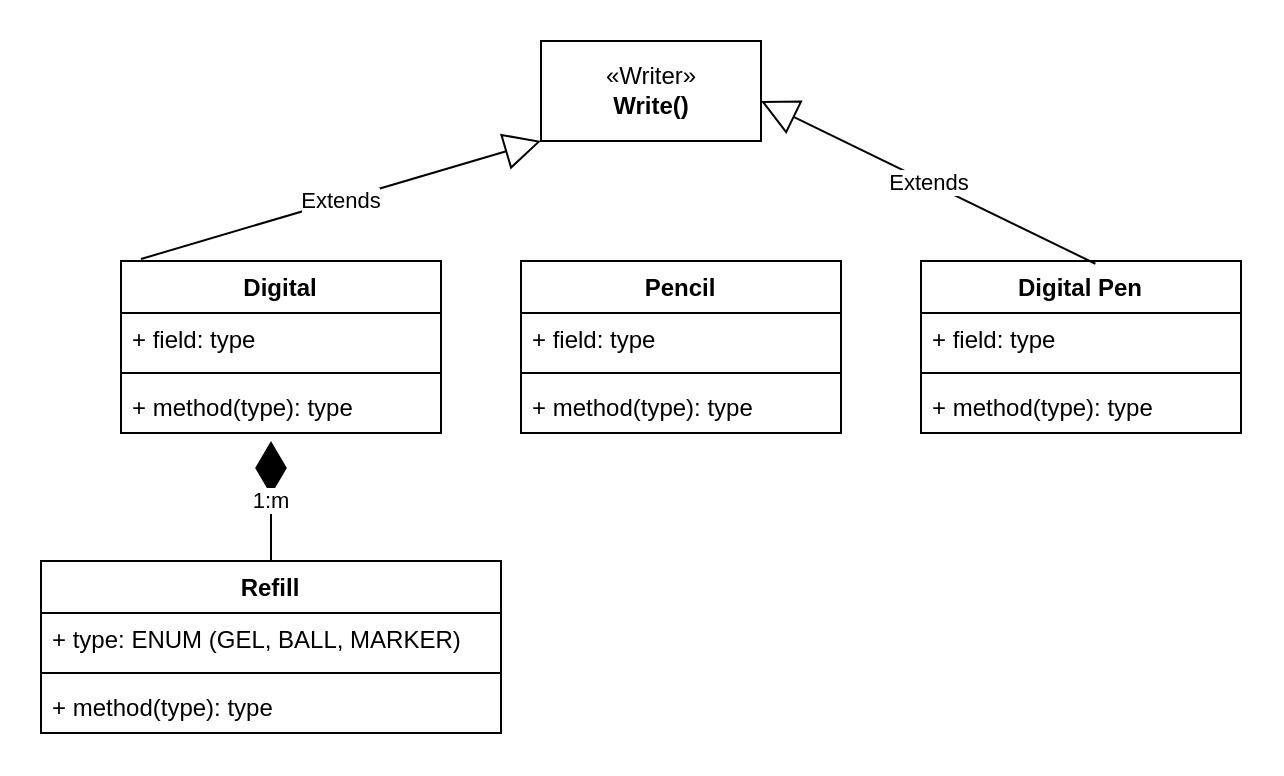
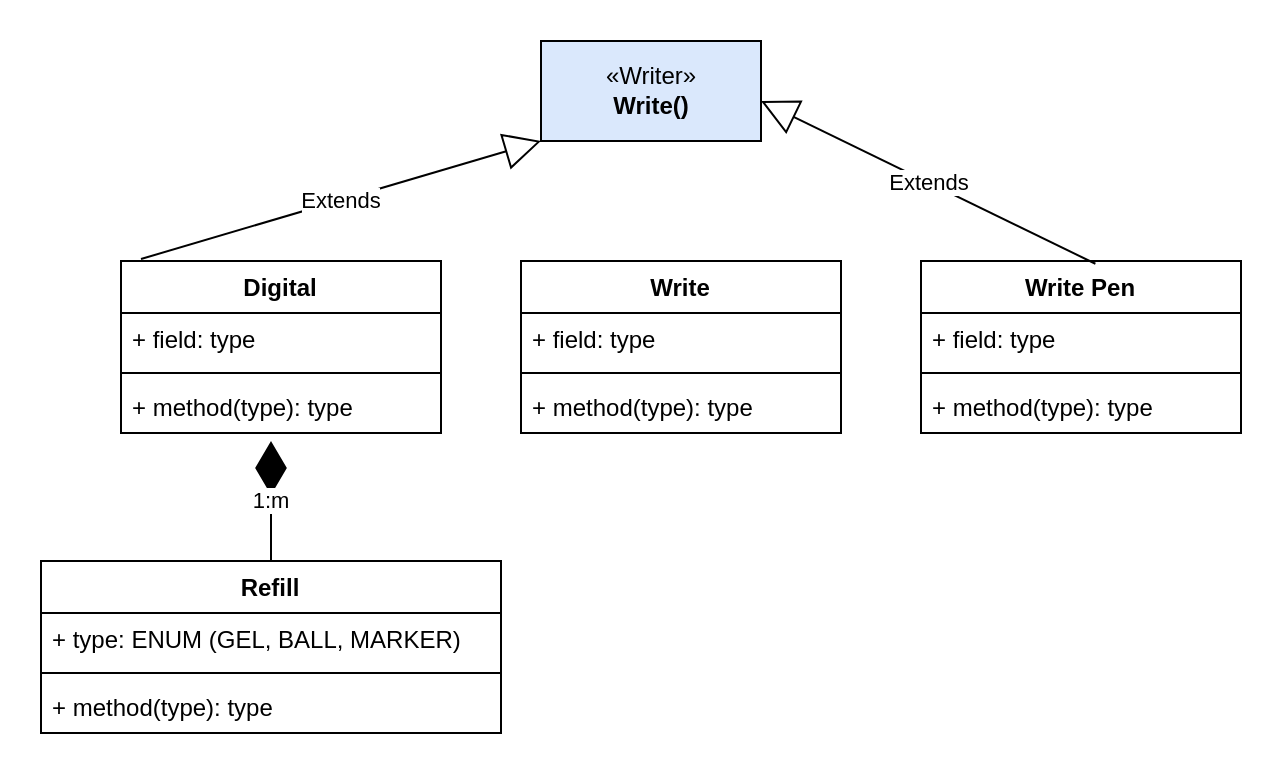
(651, 91) -> (651, 91)
(680, 288) -> (680, 288)
(1080, 288) -> (1080, 288)
